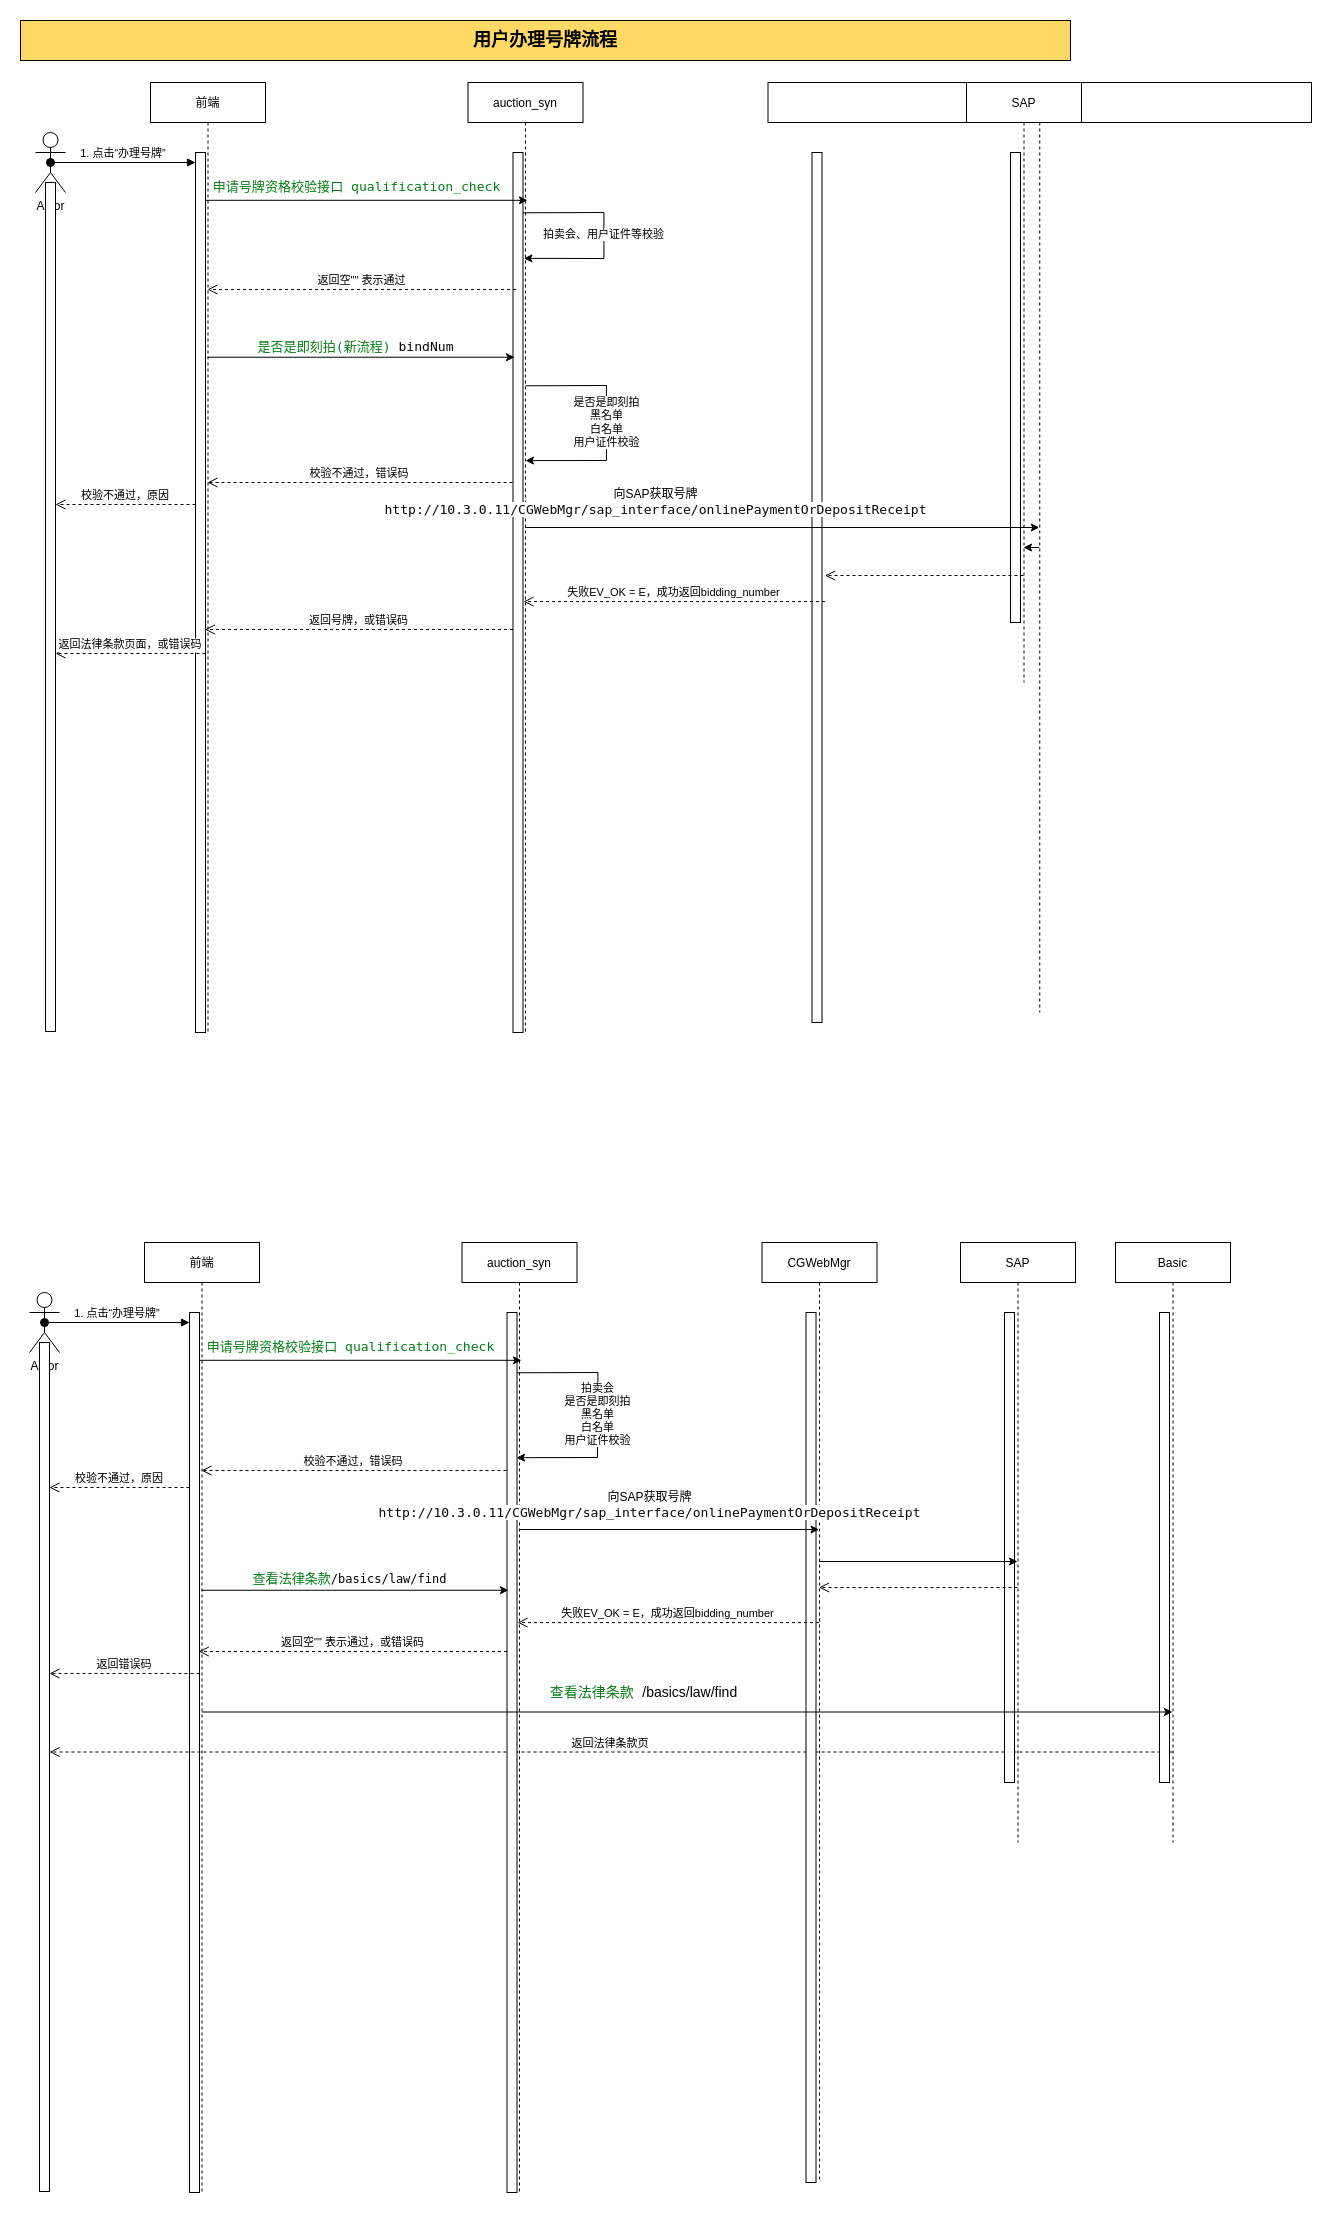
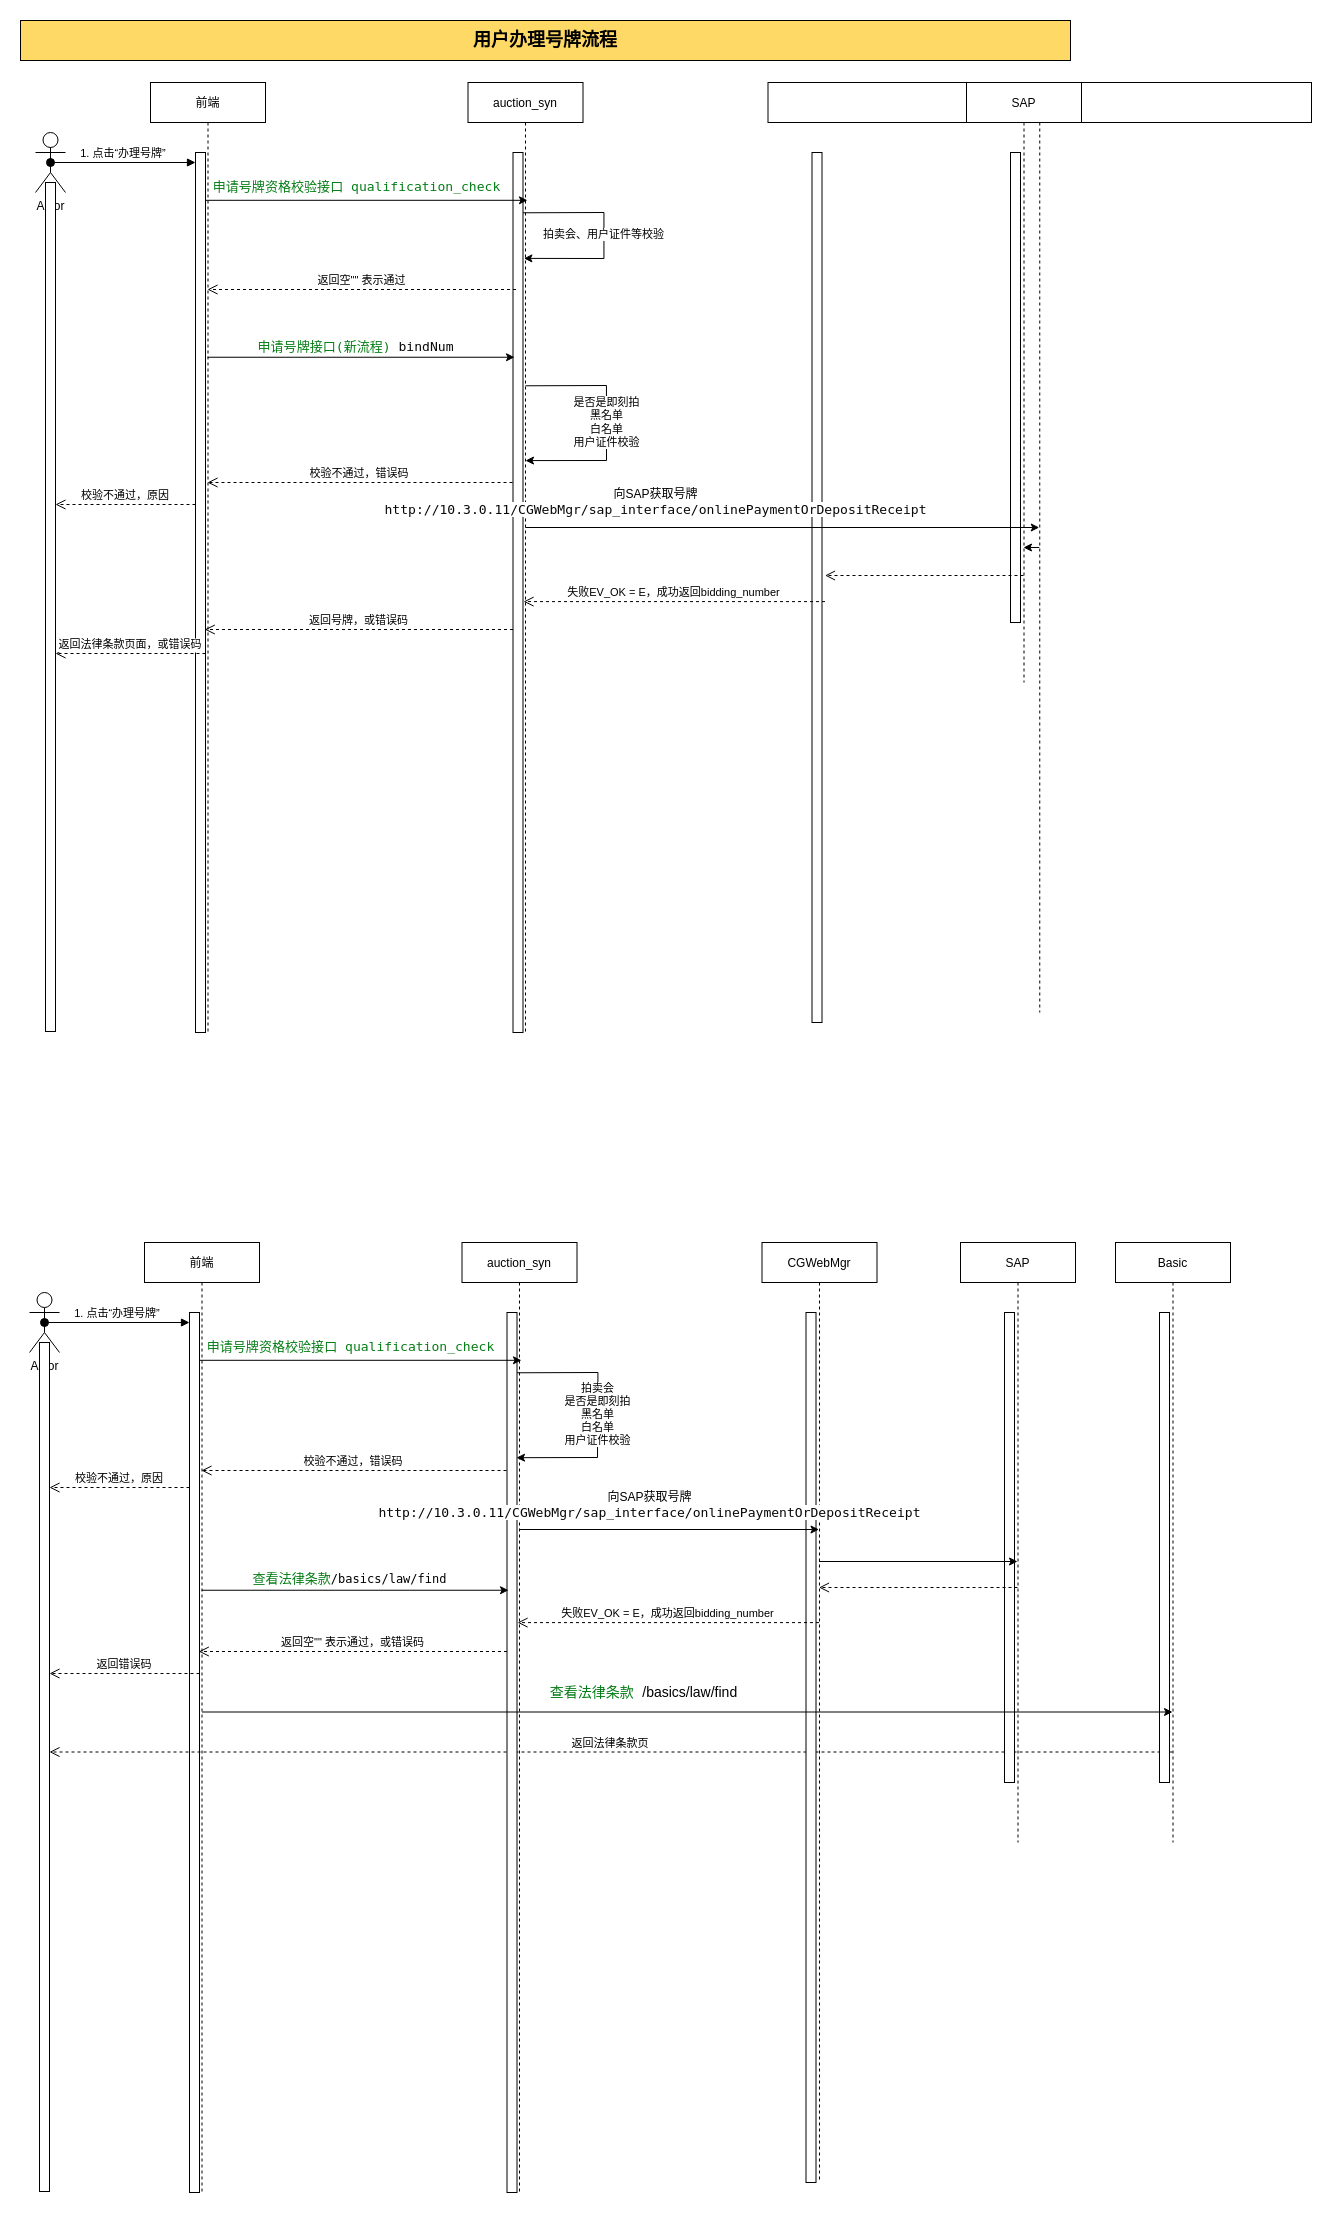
(356, 347) -> (356, 347)
